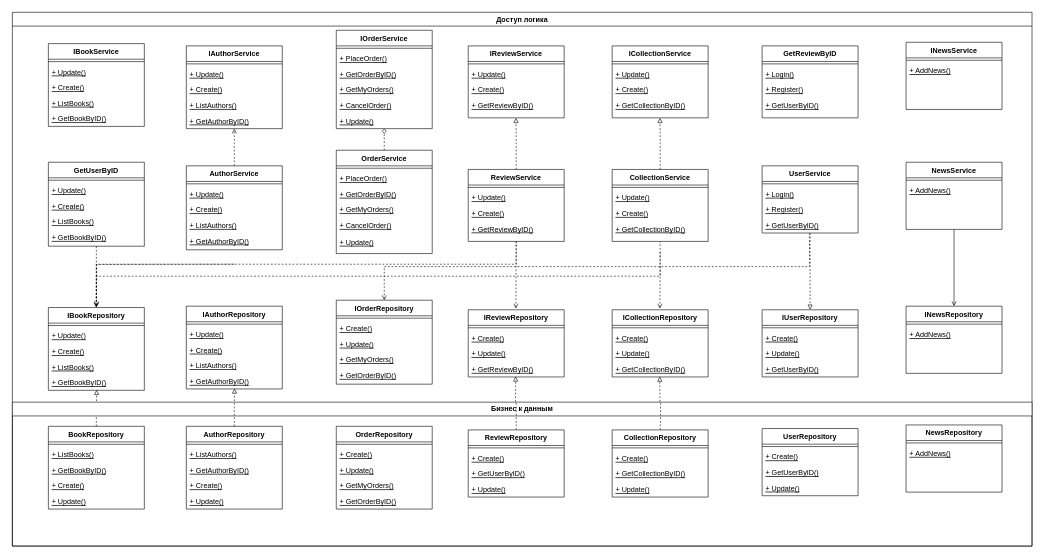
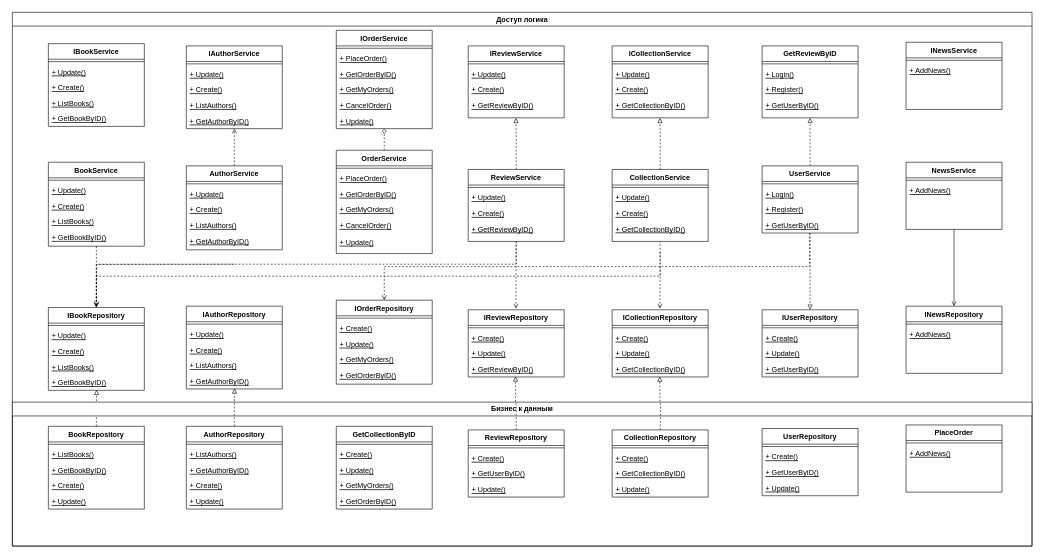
none -> (810, 145)
(96, 170) -> (96, 170)
(954, 433) -> (954, 433)
(384, 435) -> (384, 435)
